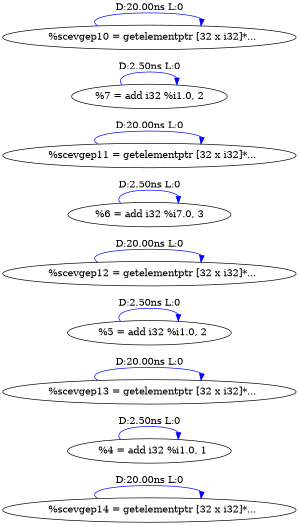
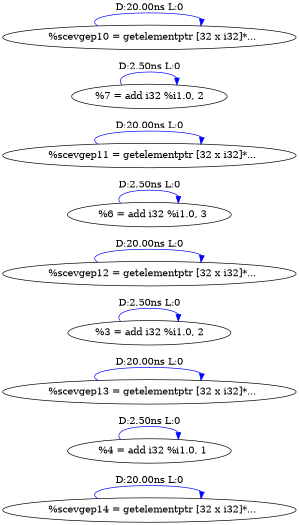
(149, 215) -> (149, 215)
(149, 333) -> (149, 333)
